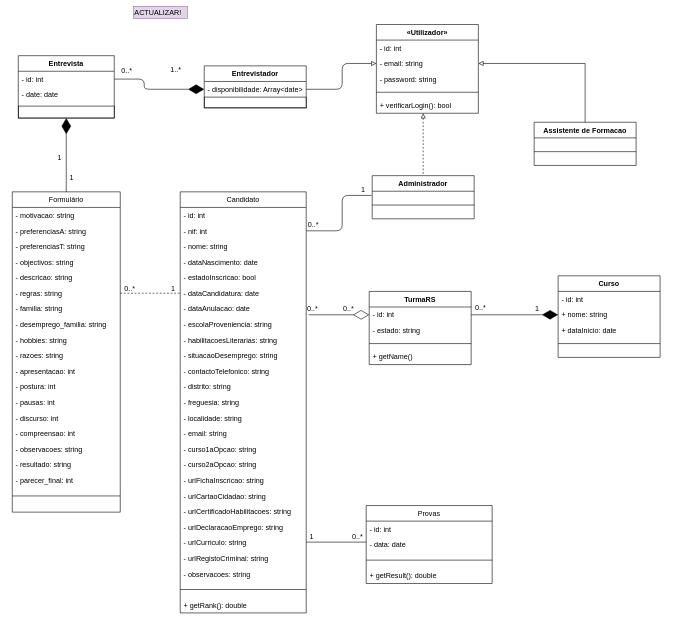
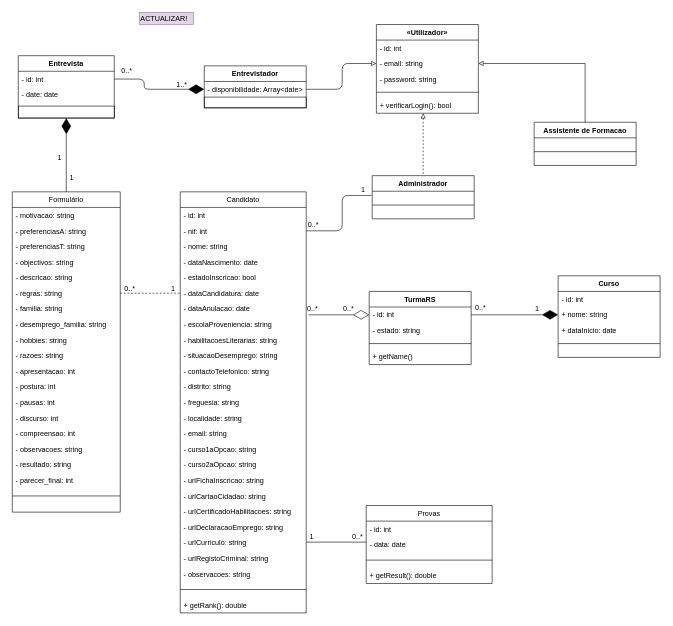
(161, 12) -> (167, 18)
(179, 70) -> (185, 85)
